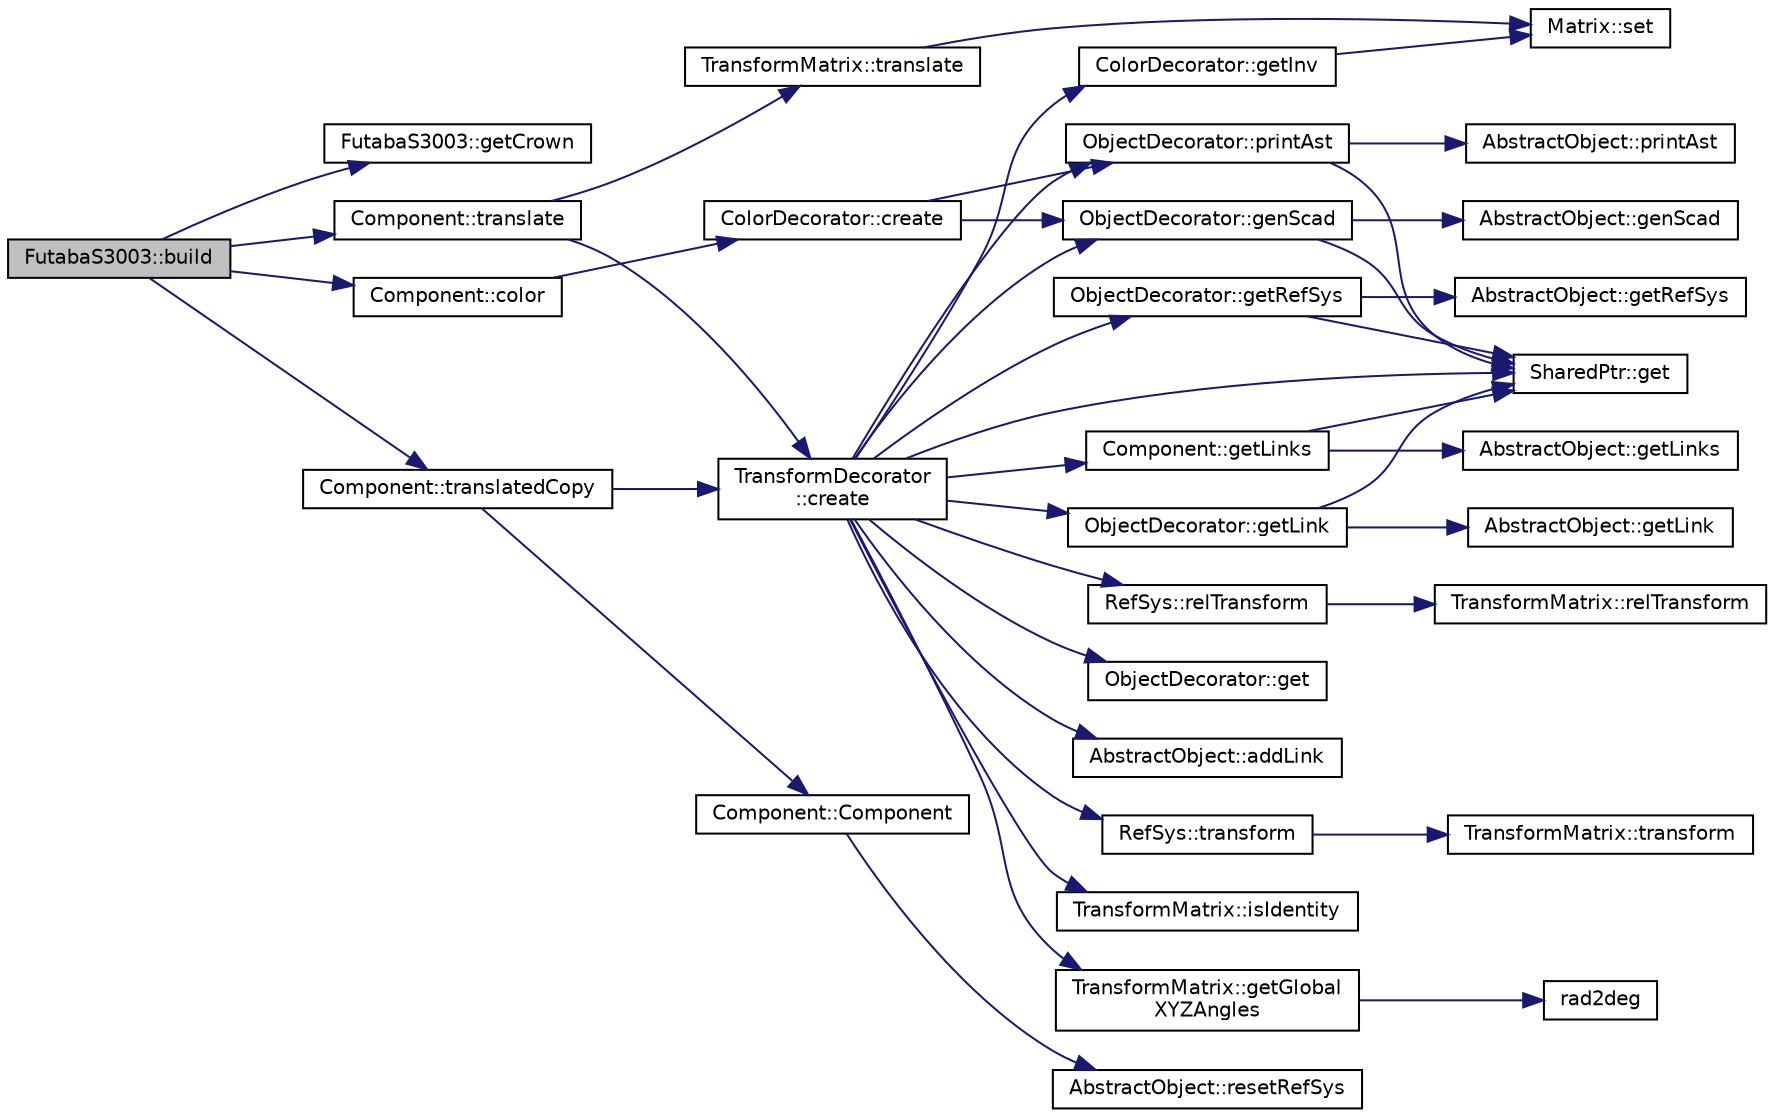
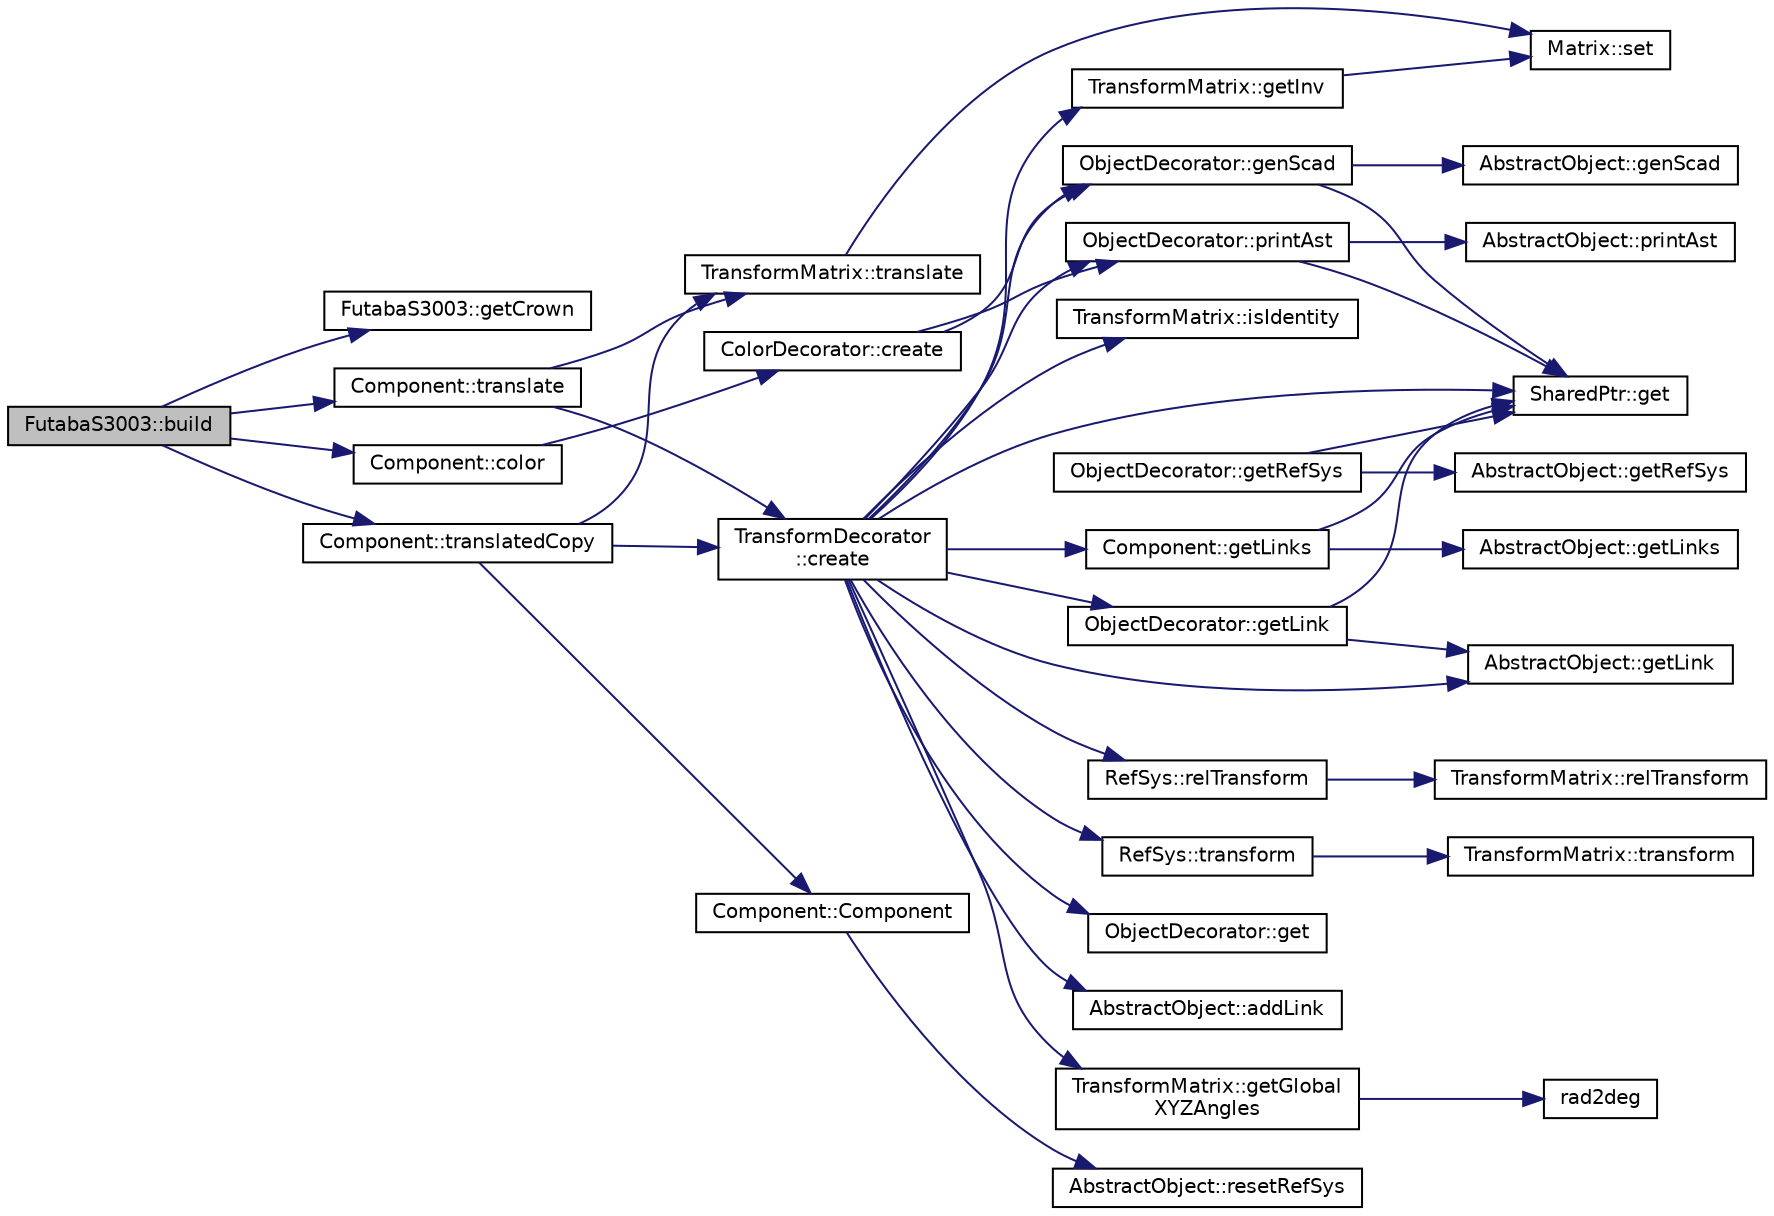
(1207, 67) -> (1207, 89)
(987, 381) -> (1152, 682)
none -> (649, 401)
